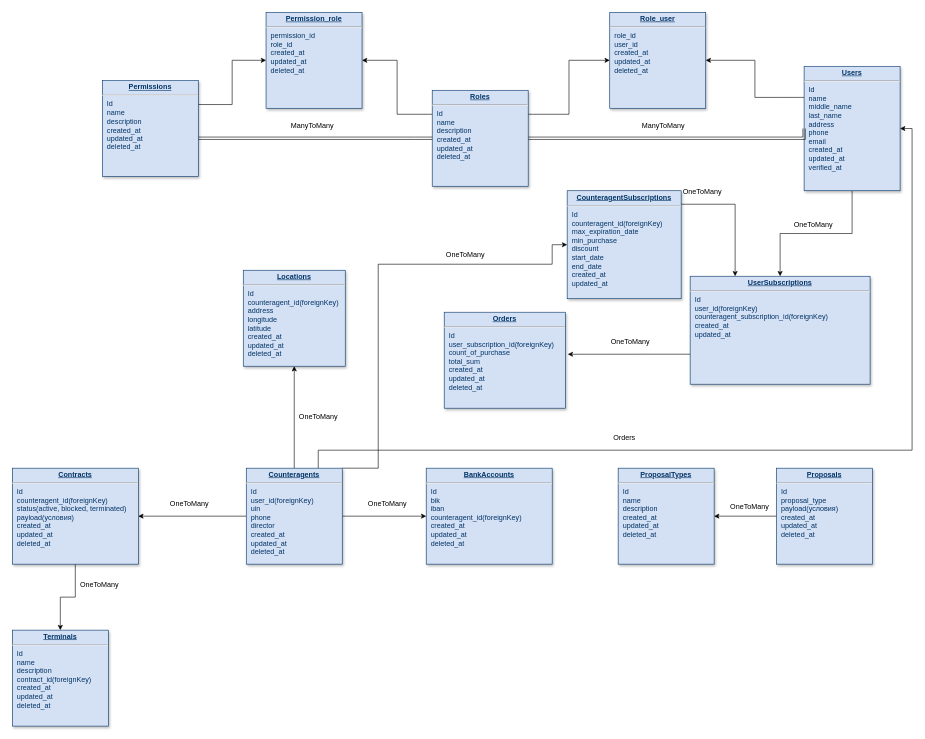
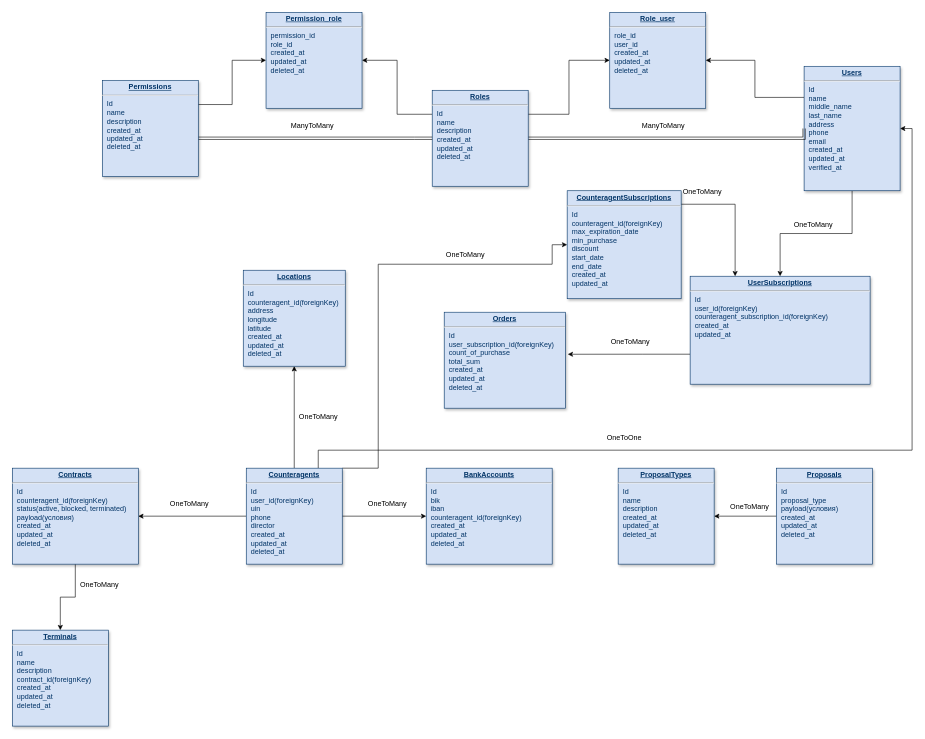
(625, 438) -> (625, 438)
